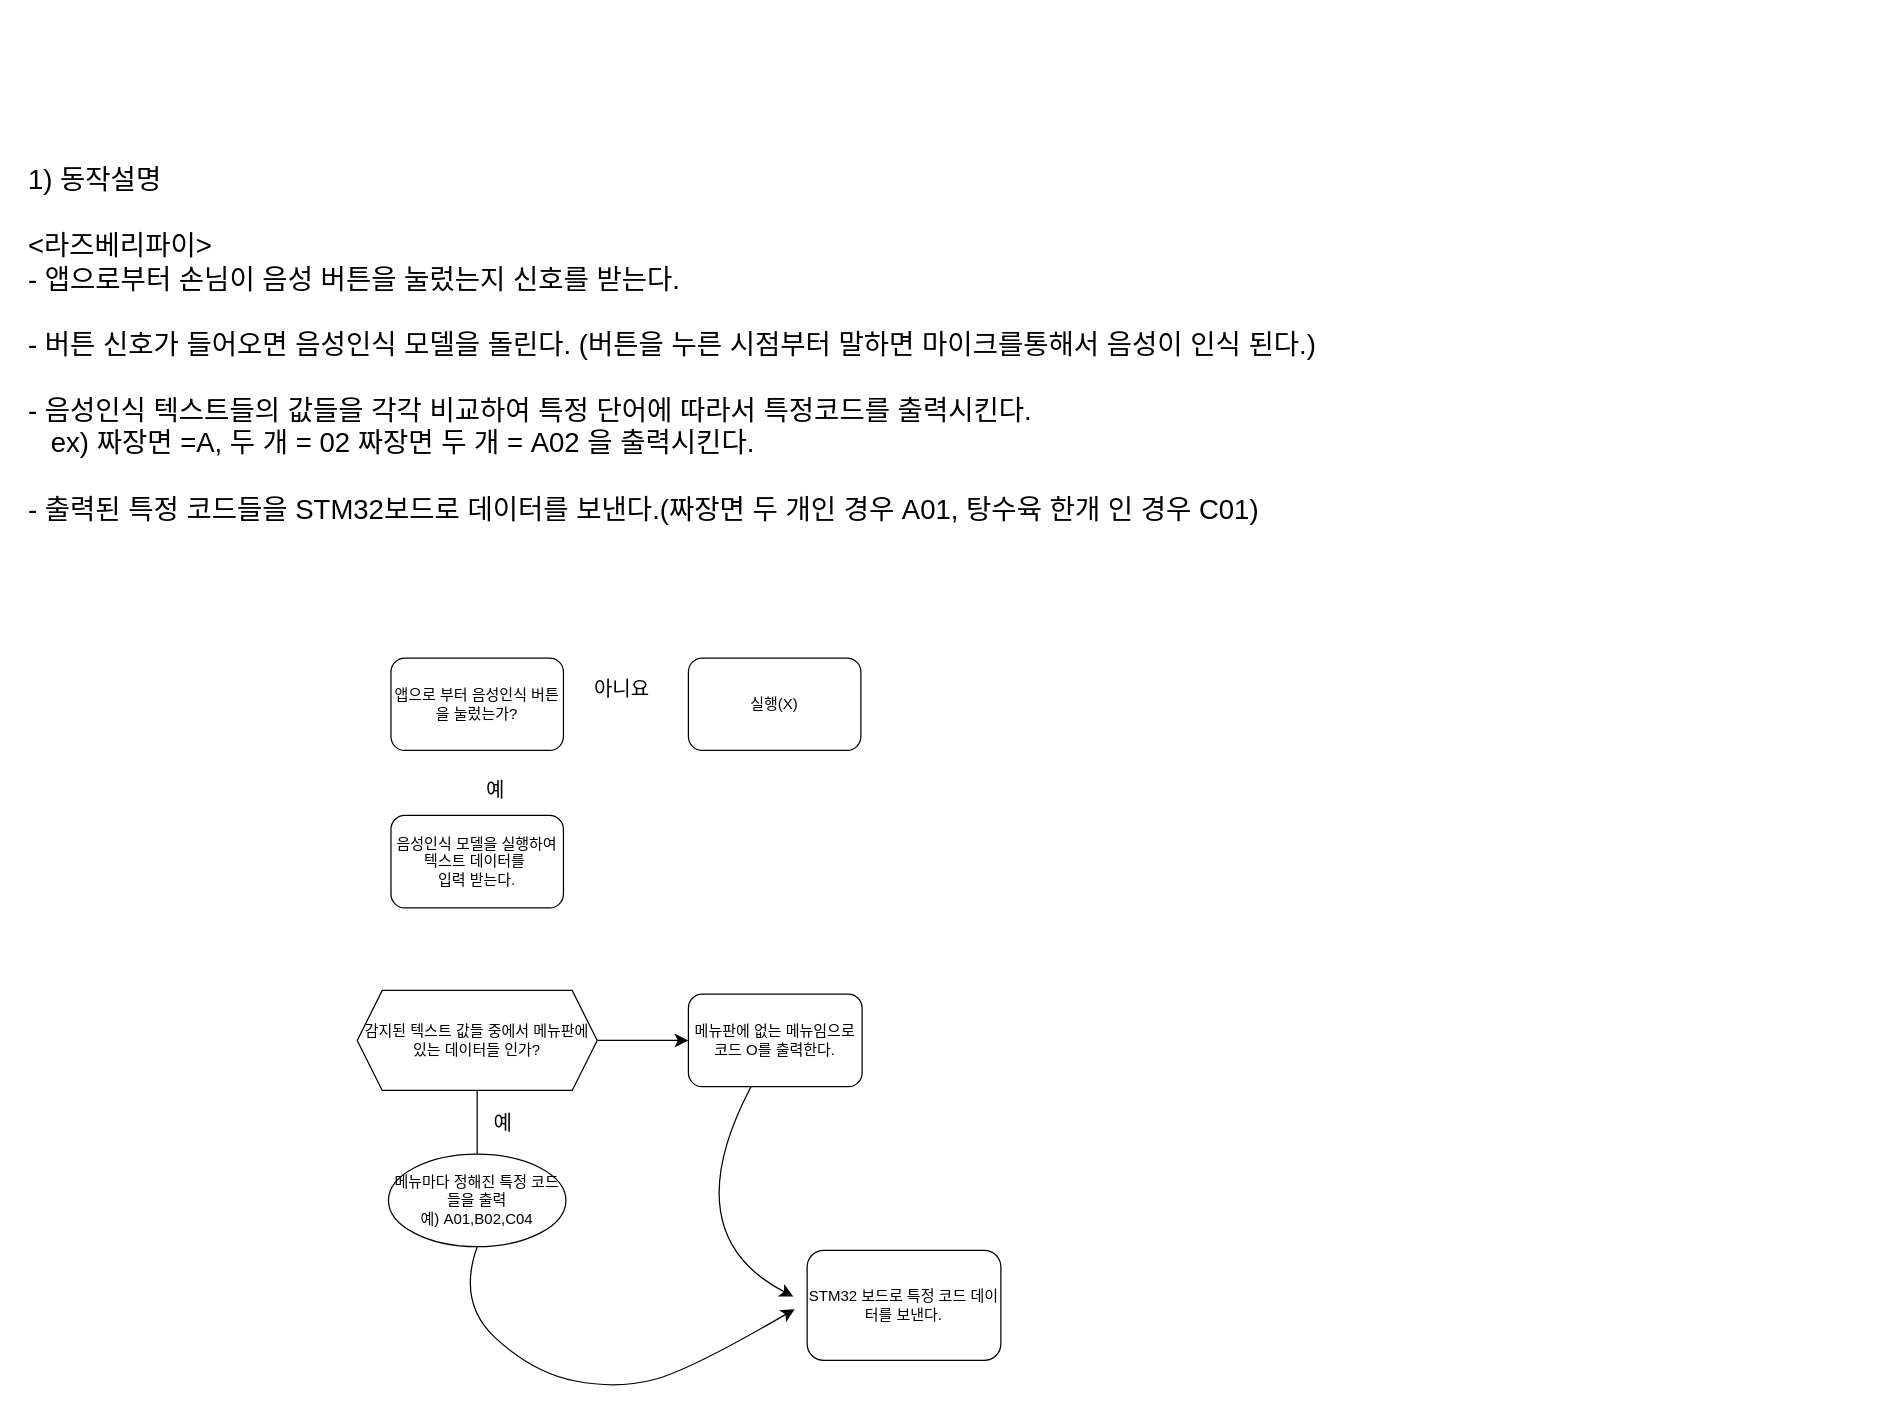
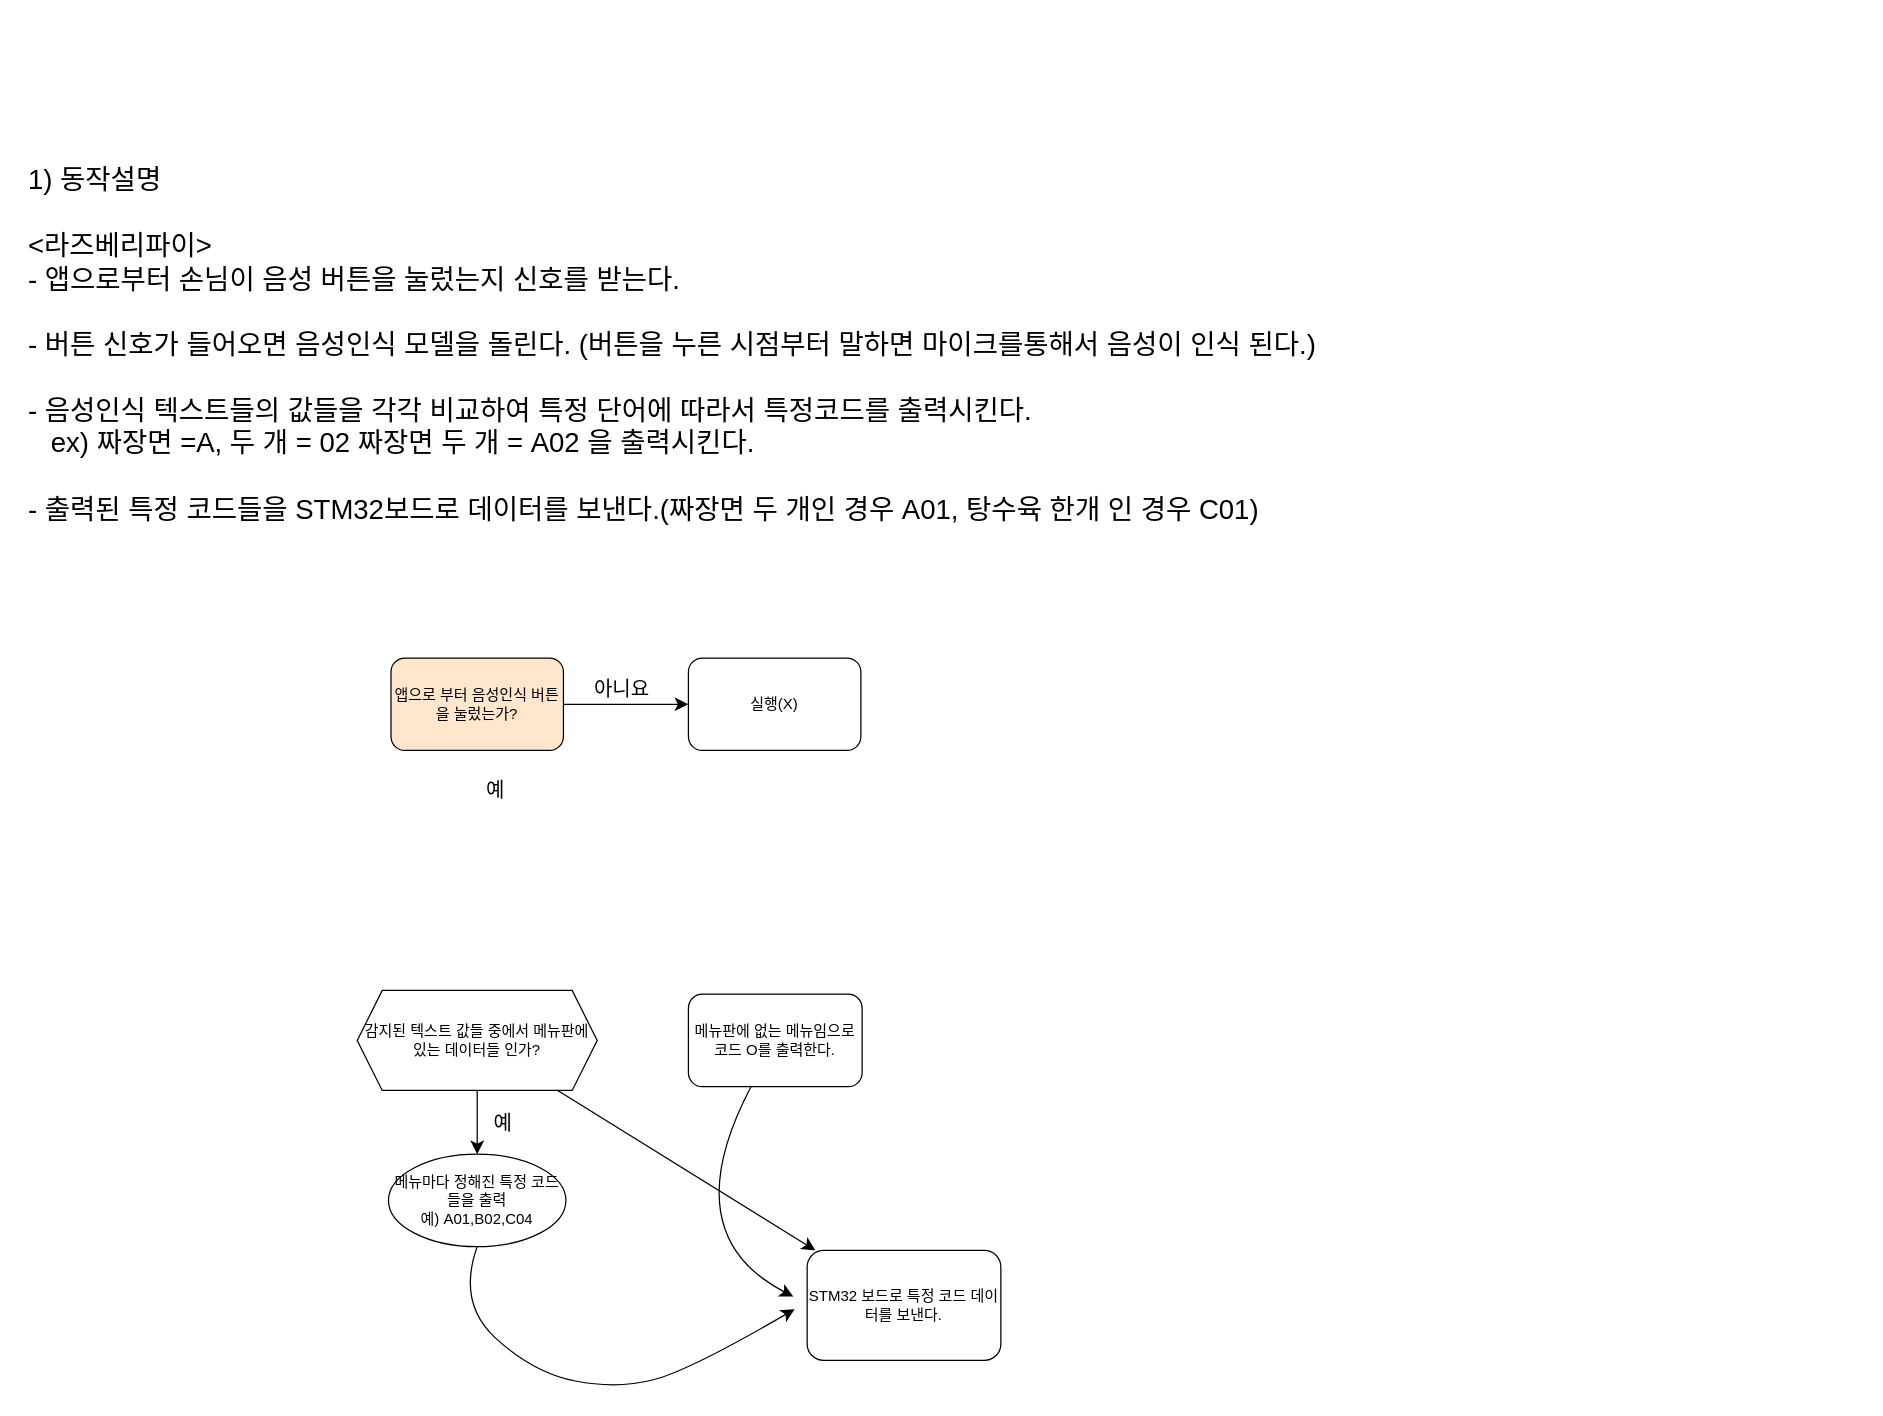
(477, 704) -> (477, 704)
none -> (622, 704)
(477, 862) -> none
(638, 1041) -> (683, 1169)
(477, 1147) -> (477, 1142)
